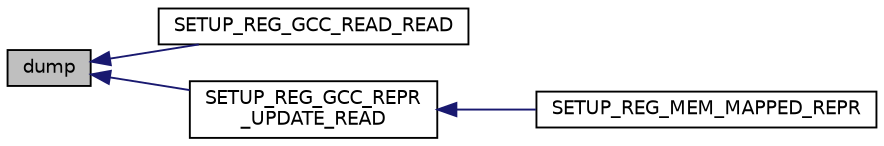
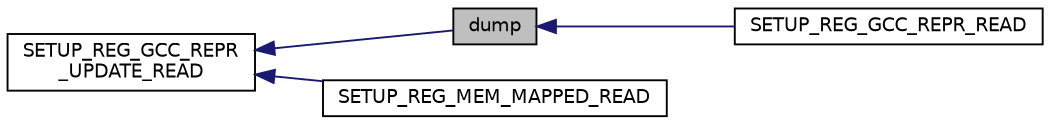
(314, 26) -> (889, 26)
(150, 84) -> (364, 39)
(706, 110) -> (495, 98)
